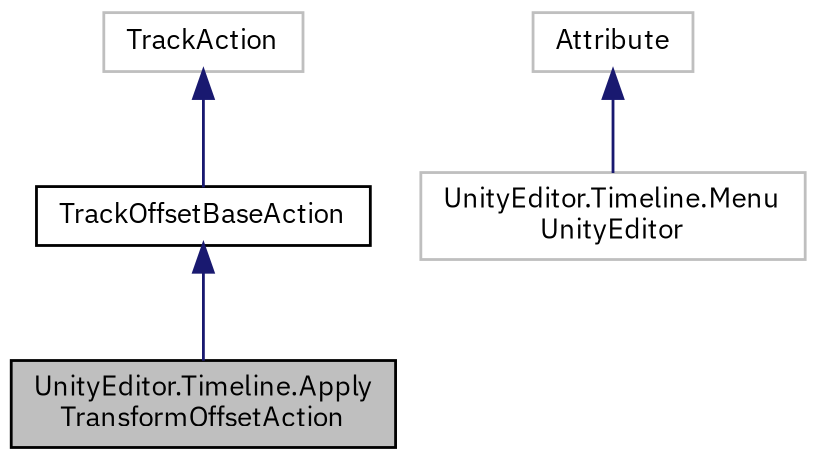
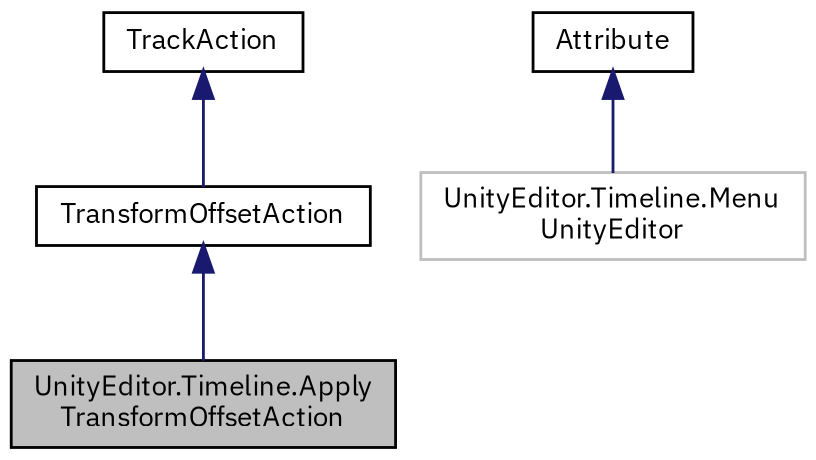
(203, 42) -> (203, 42)
(613, 42) -> (613, 42)
(203, 216) -> (203, 216)
